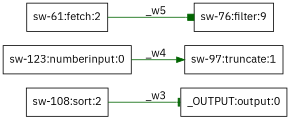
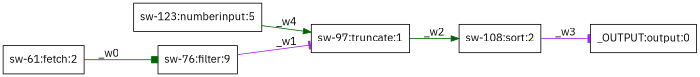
(156, 11) -> (109, 54)
none -> (430, 39)
none -> (272, 50)
(67, 60) -> (198, 17)
(142, 102) -> (564, 39)
